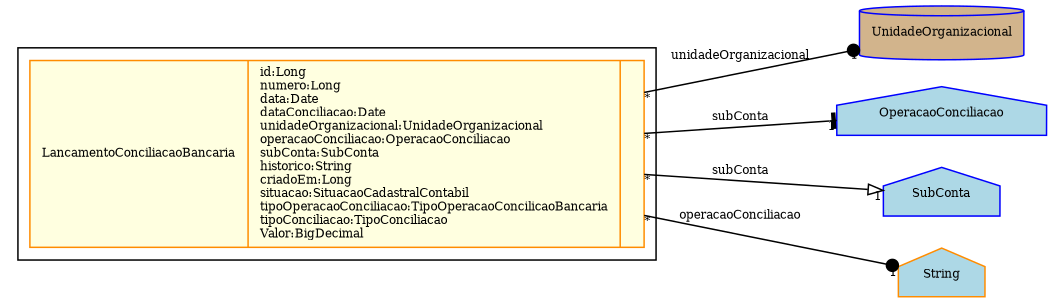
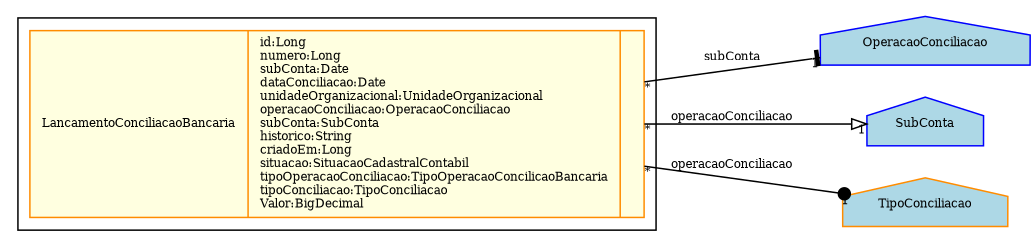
(942, 33) -> none
(290, 99) -> (305, 69)
(740, 171) -> (732, 117)
(942, 275) -> (925, 205)
